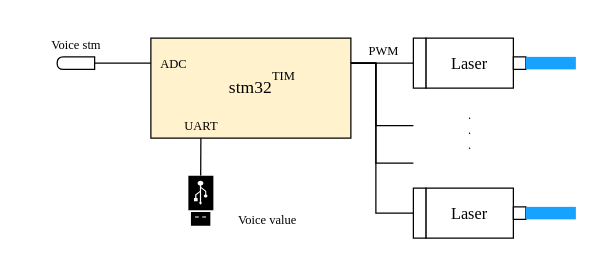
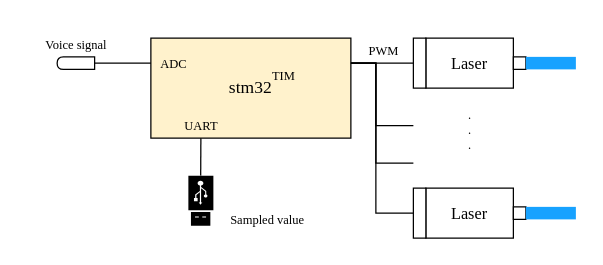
(76, 44) -> (76, 44)
(268, 219) -> (268, 219)
